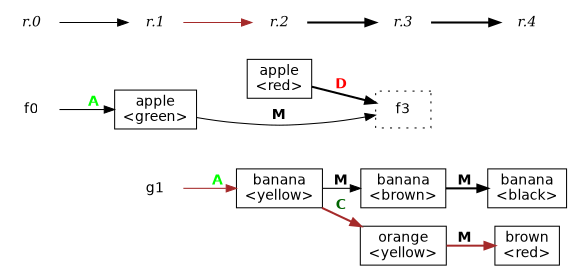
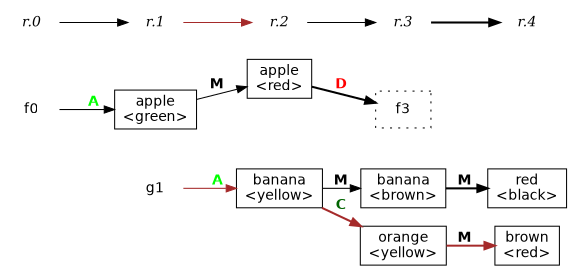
(336, 23) -> (336, 23)
(281, 125) -> (217, 94)
(527, 188) -> (527, 188)
